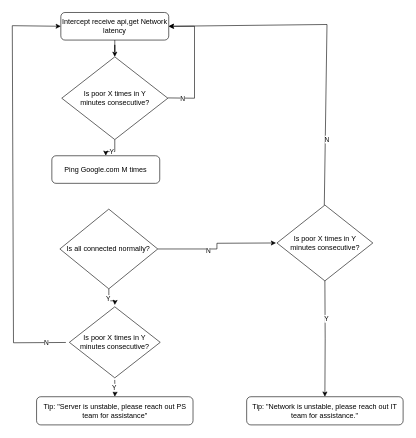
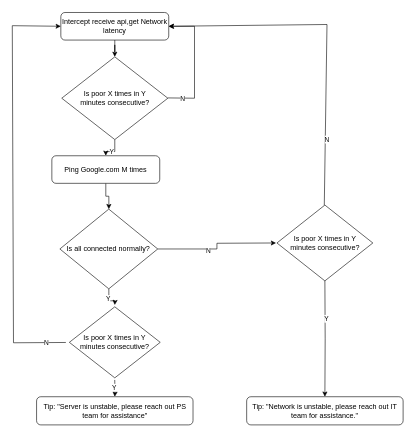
none -> (109, 198)
